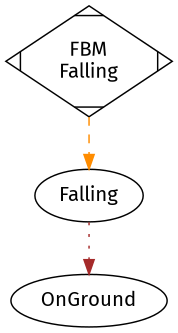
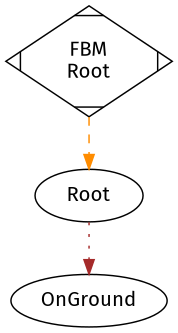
(89, 61) -> (89, 61)
(89, 196) -> (89, 196)
